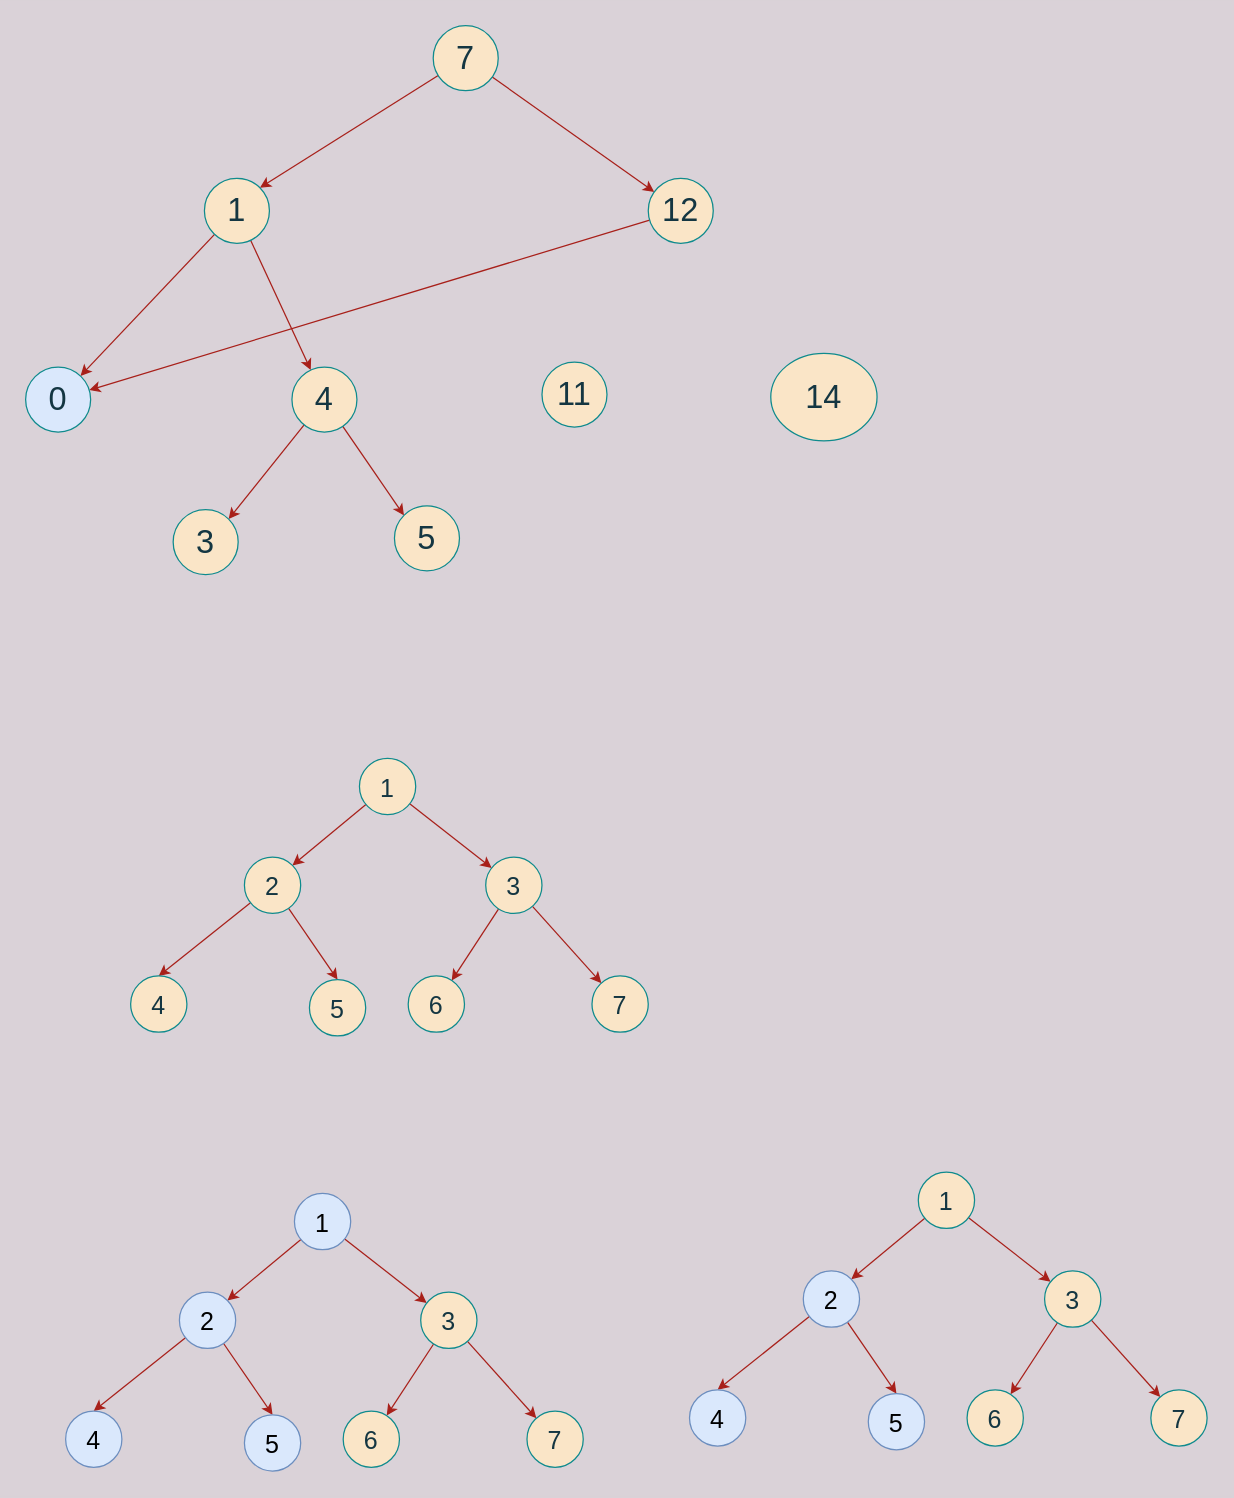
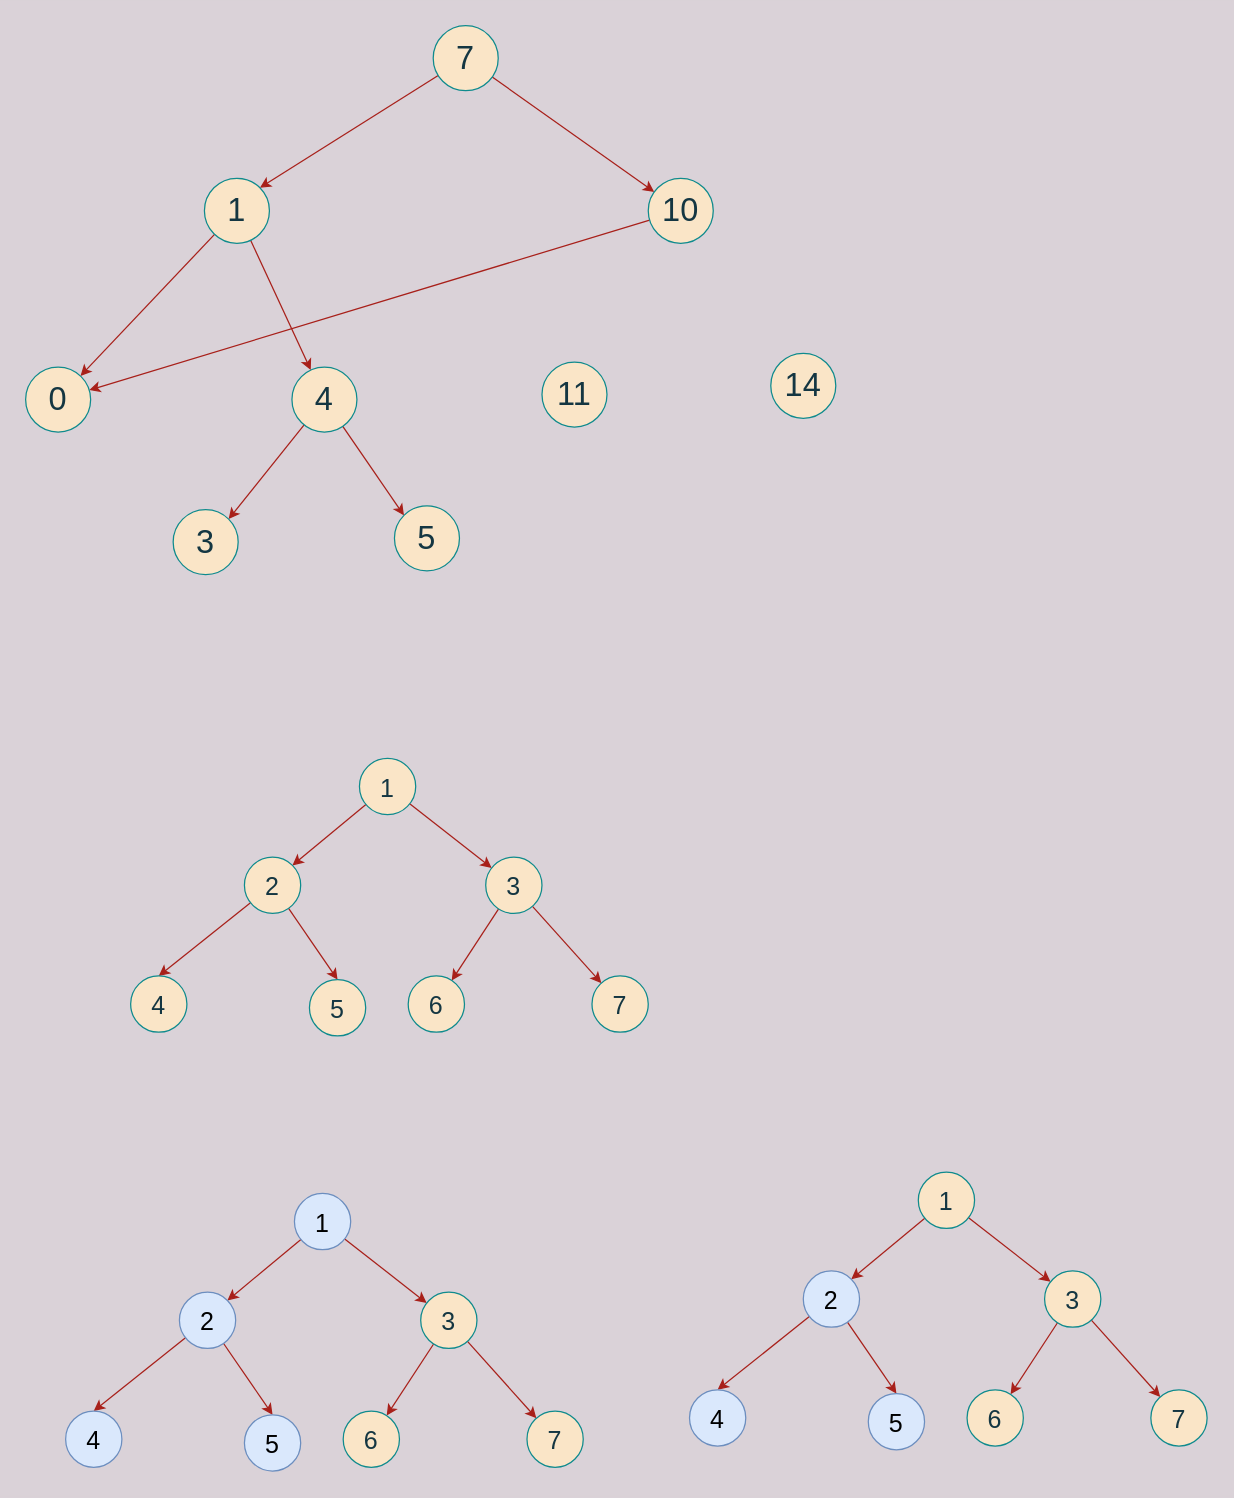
(681, 211) -> (681, 211)
(824, 397) -> (803, 386)
(58, 399) -> (58, 399)
